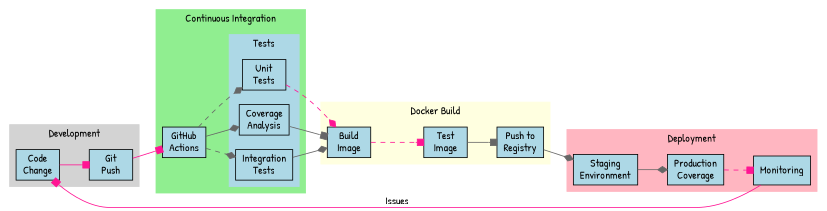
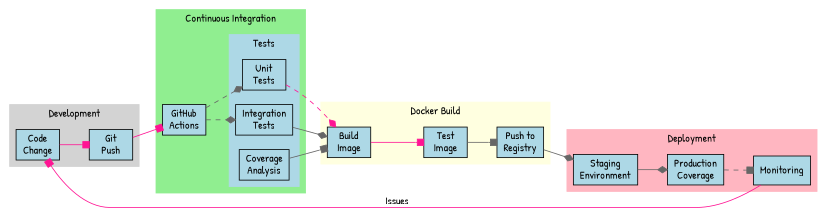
(218, 133) -> none
(393, 142) -> (393, 142)
(735, 170) -> (735, 170)
